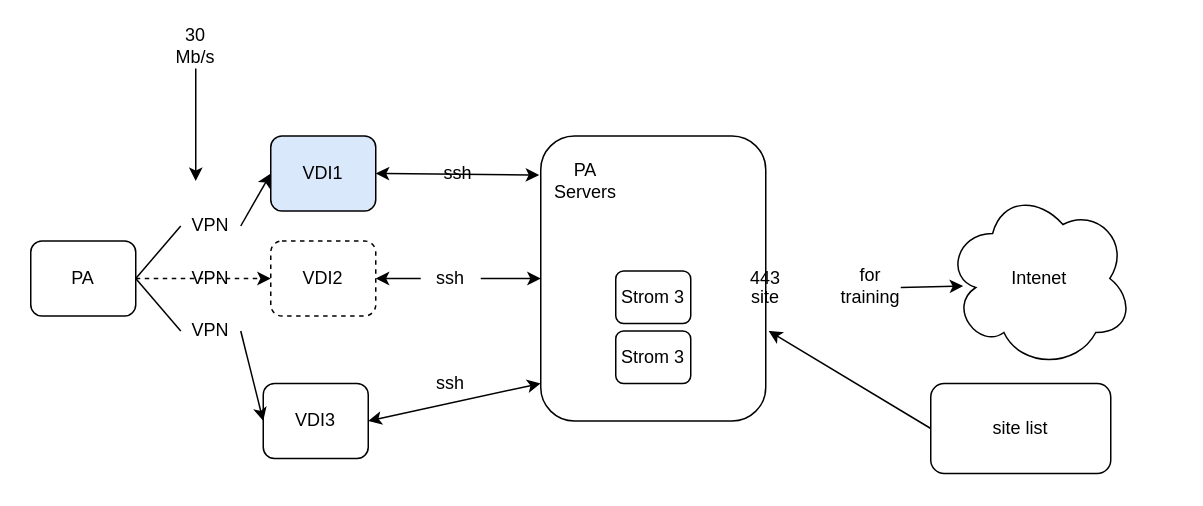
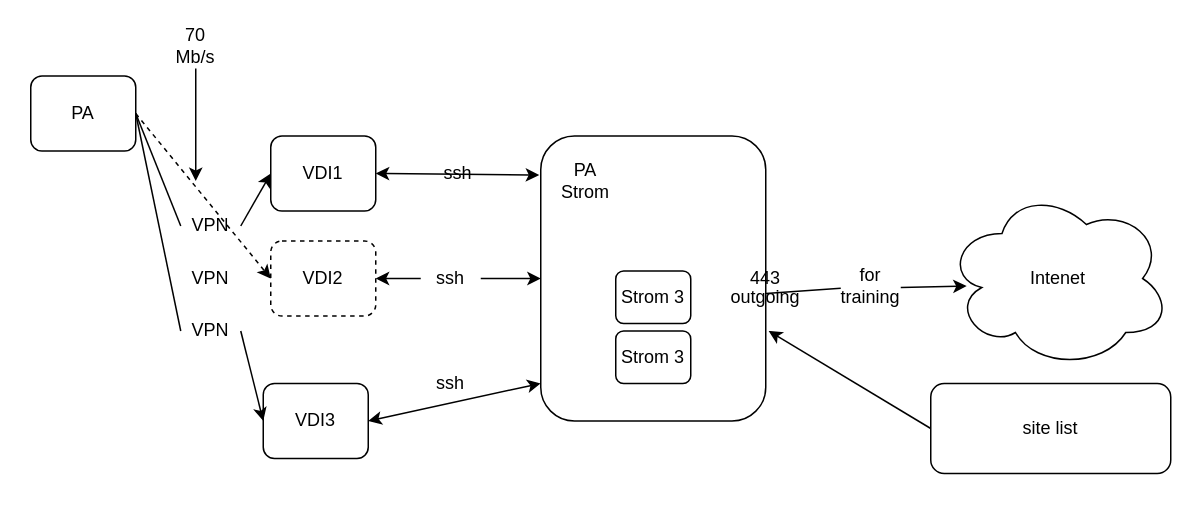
(196, 46) -> (196, 46)
(323, 173) -> (323, 173)
(586, 181) -> (586, 181)
(83, 278) -> (83, 113)
(1040, 278) -> (1058, 278)
none -> (803, 291)
(766, 298) -> (766, 298)
(1021, 428) -> (1051, 428)
